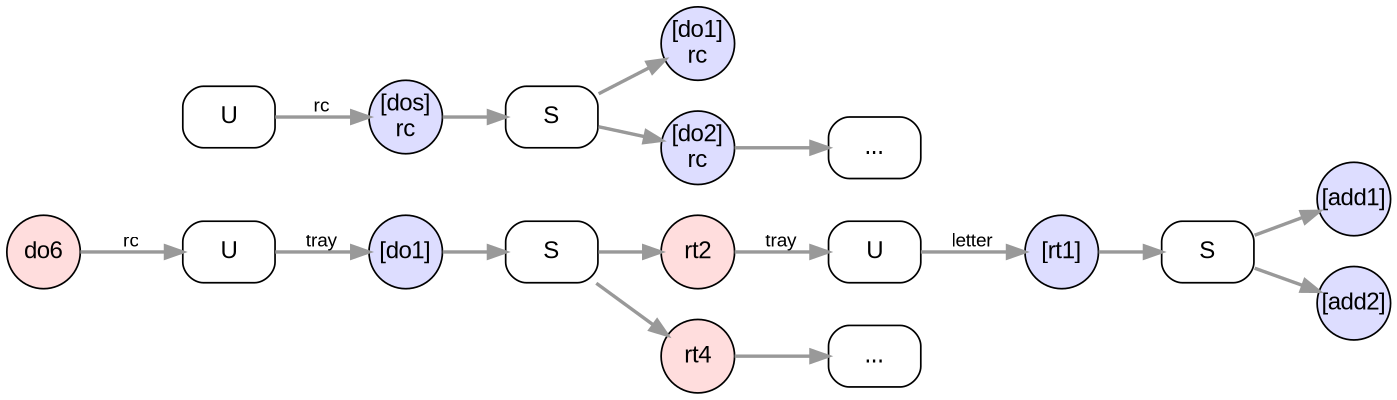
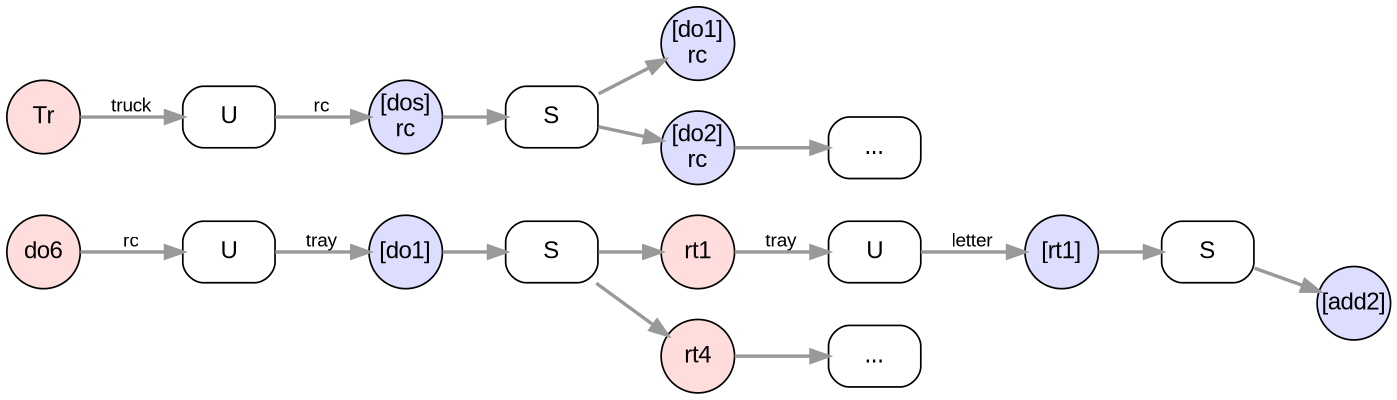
none -> (44, 117)
(1354, 199) -> none
(698, 252) -> (698, 252)
